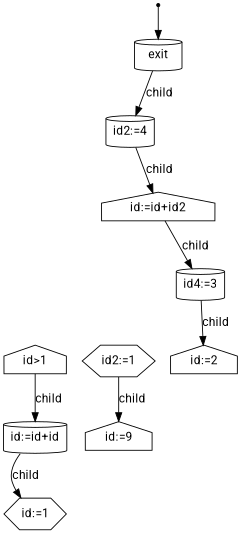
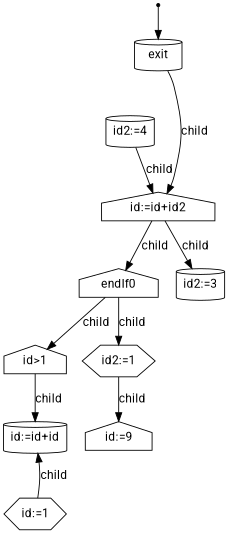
(146, 89) -> (181, 128)
none -> (119, 284)
(200, 284) -> (200, 284)
(204, 361) -> none
(12, 471) -> (40, 480)
